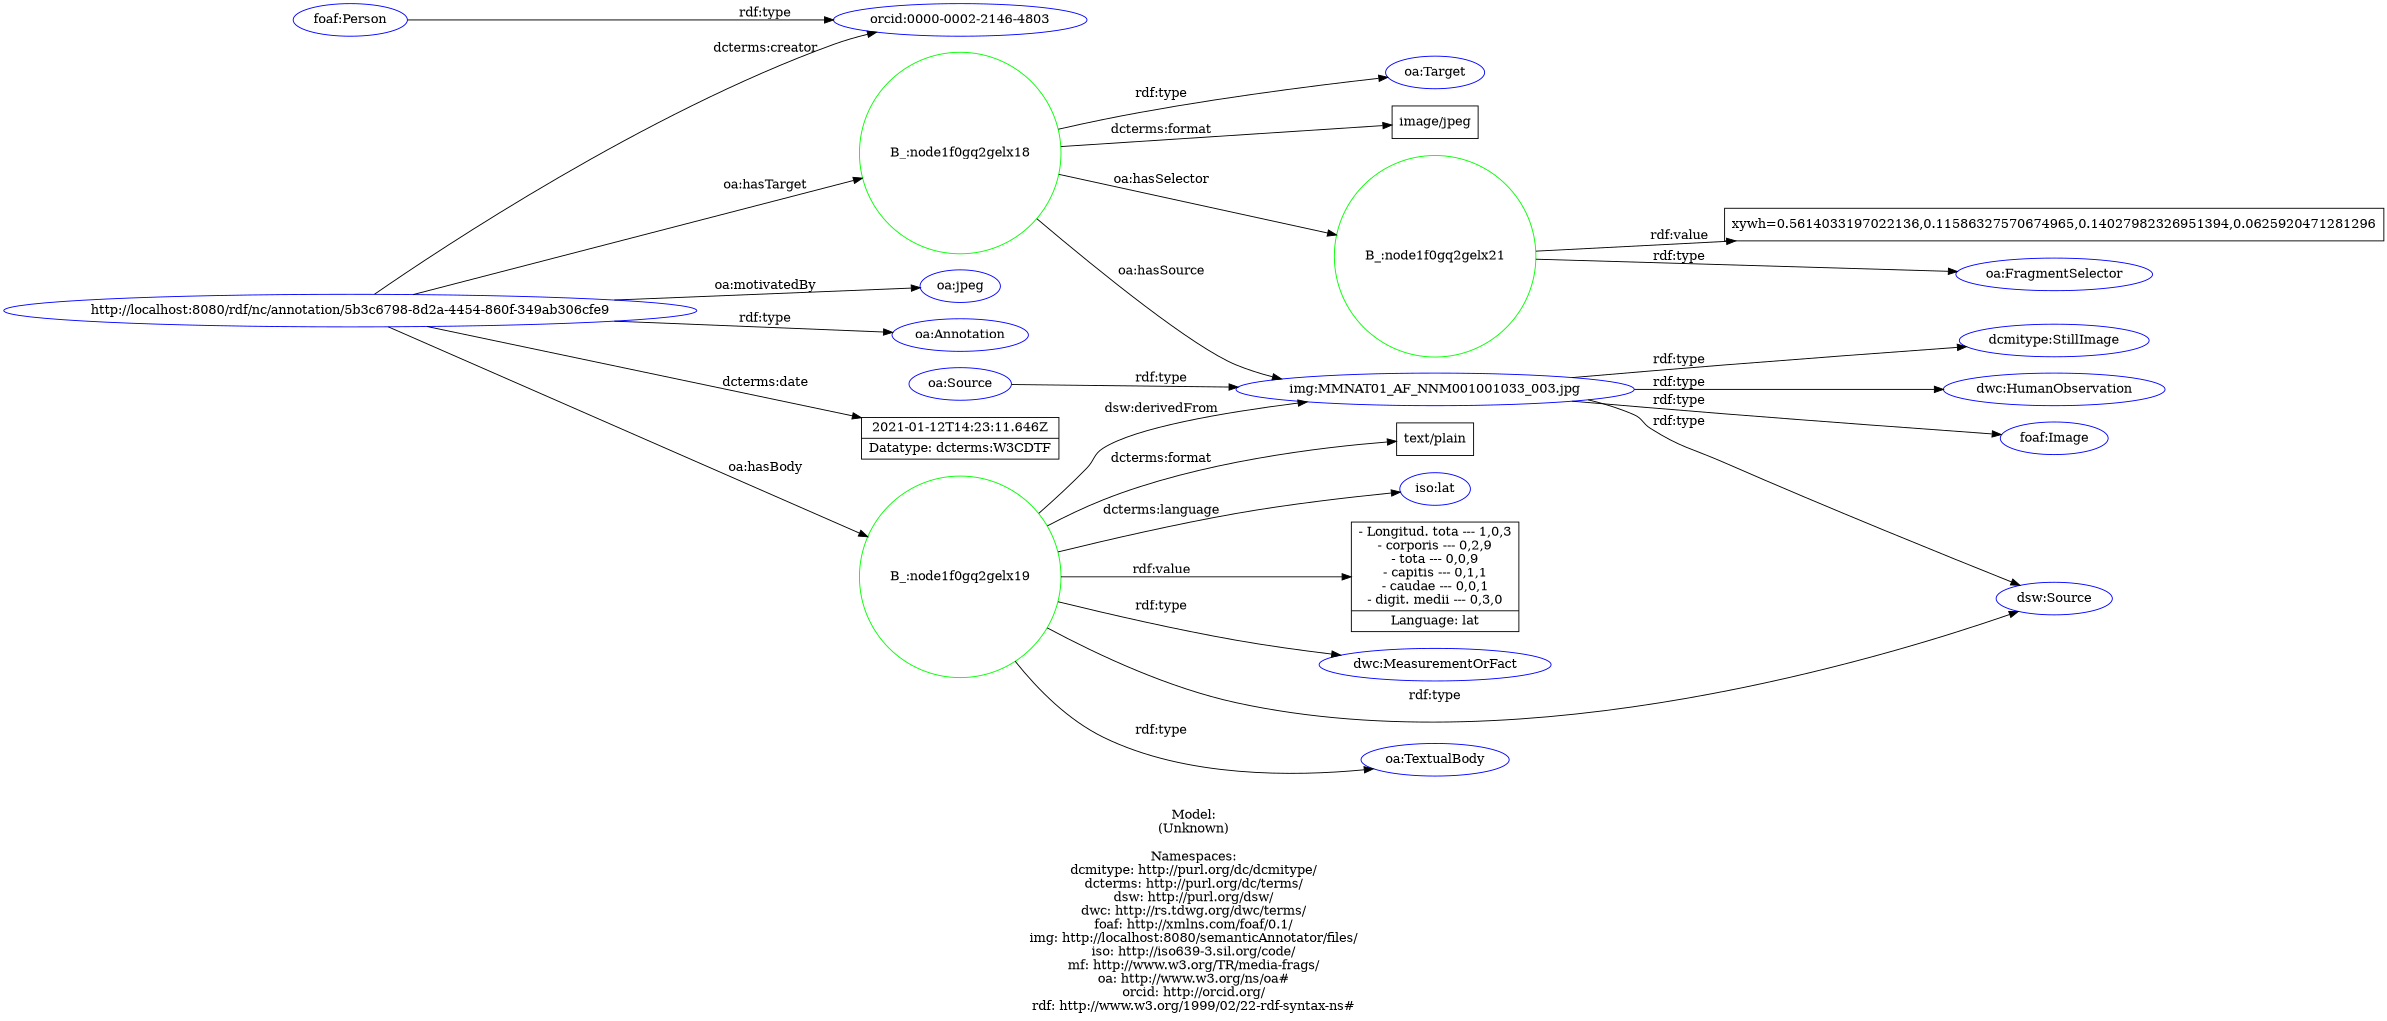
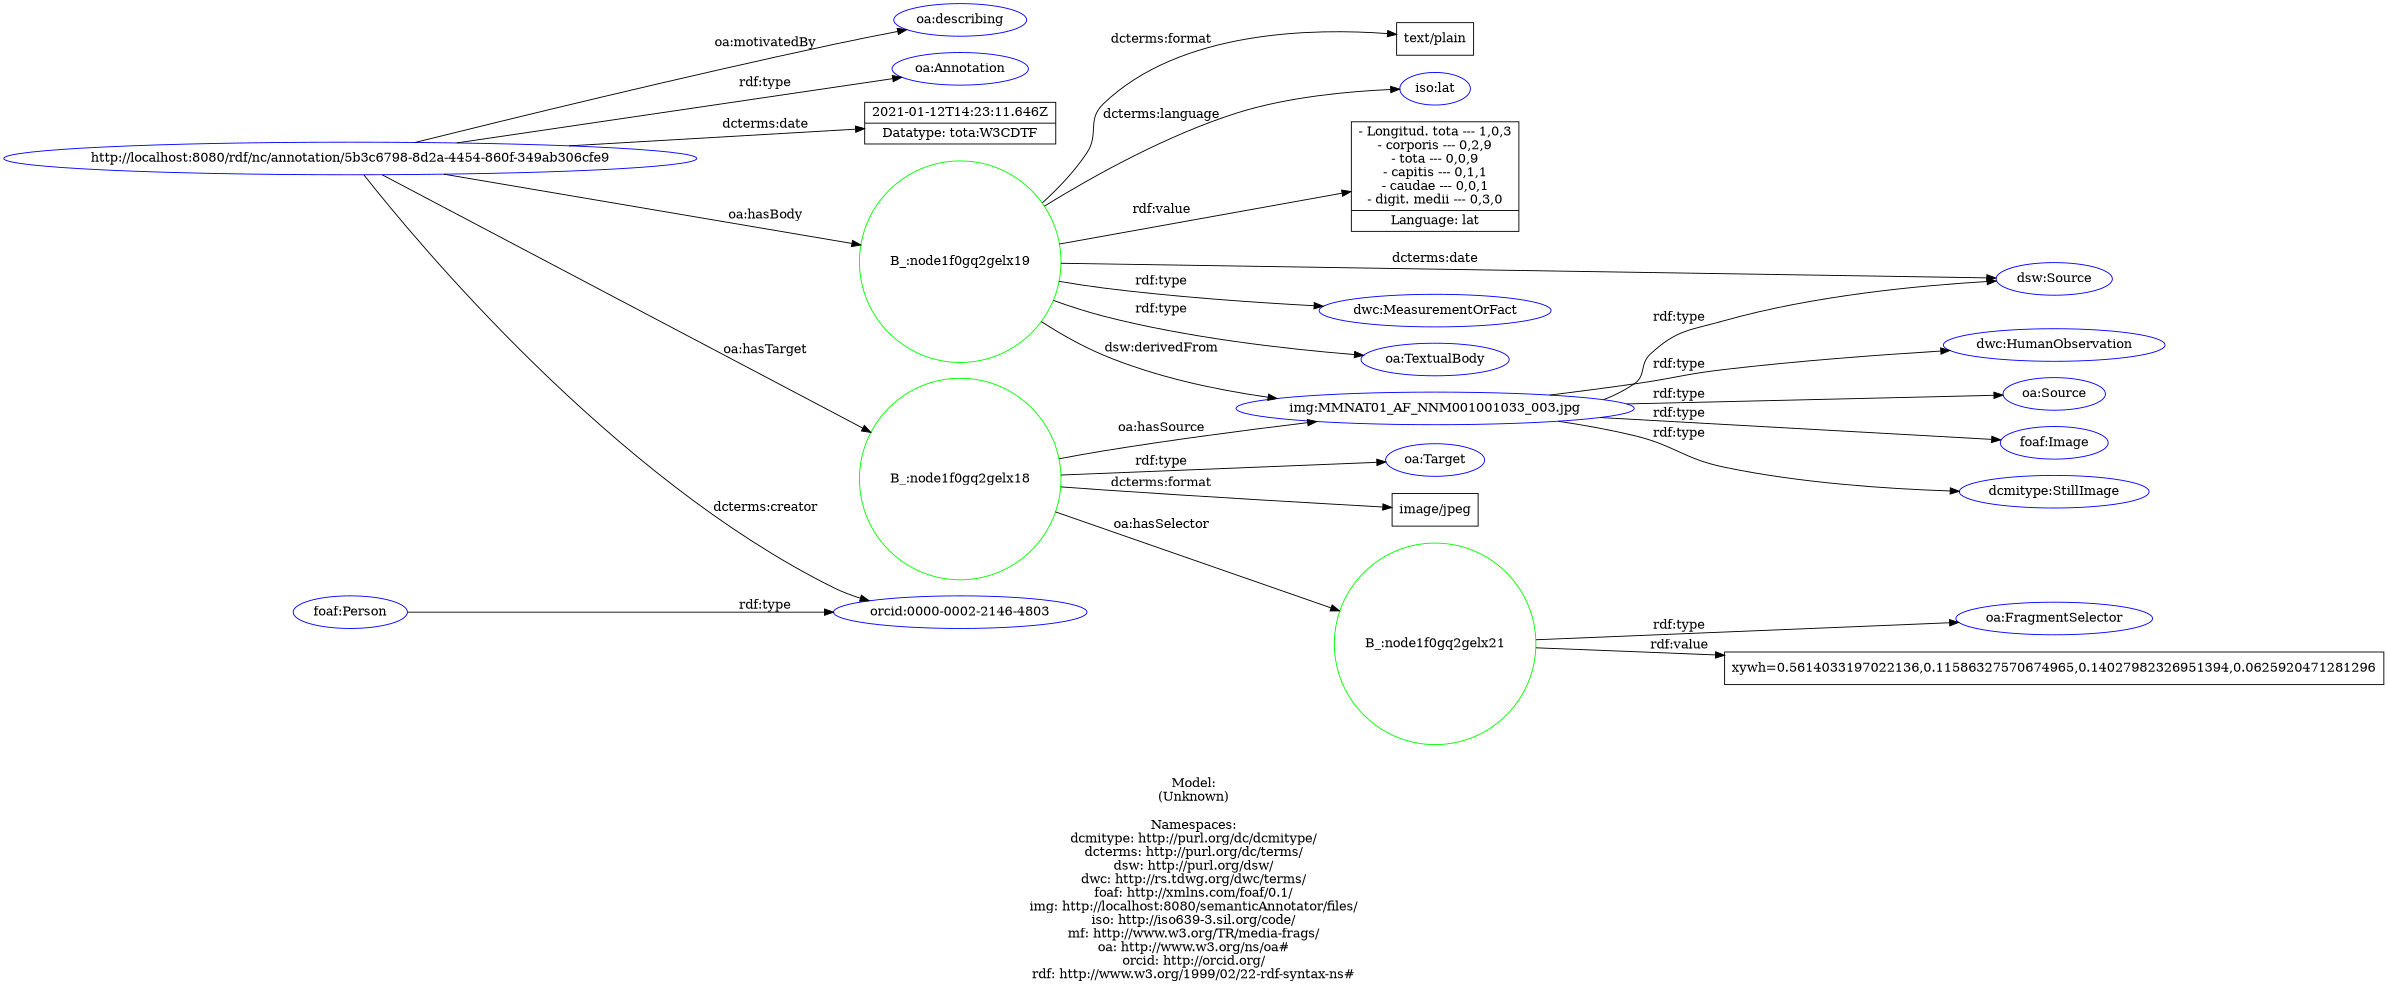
(960, 286) -> (960, 20)
(1120, 386) -> (1810, 400)
(960, 448) -> (960, 133)
(1435, 696) -> (1435, 258)
